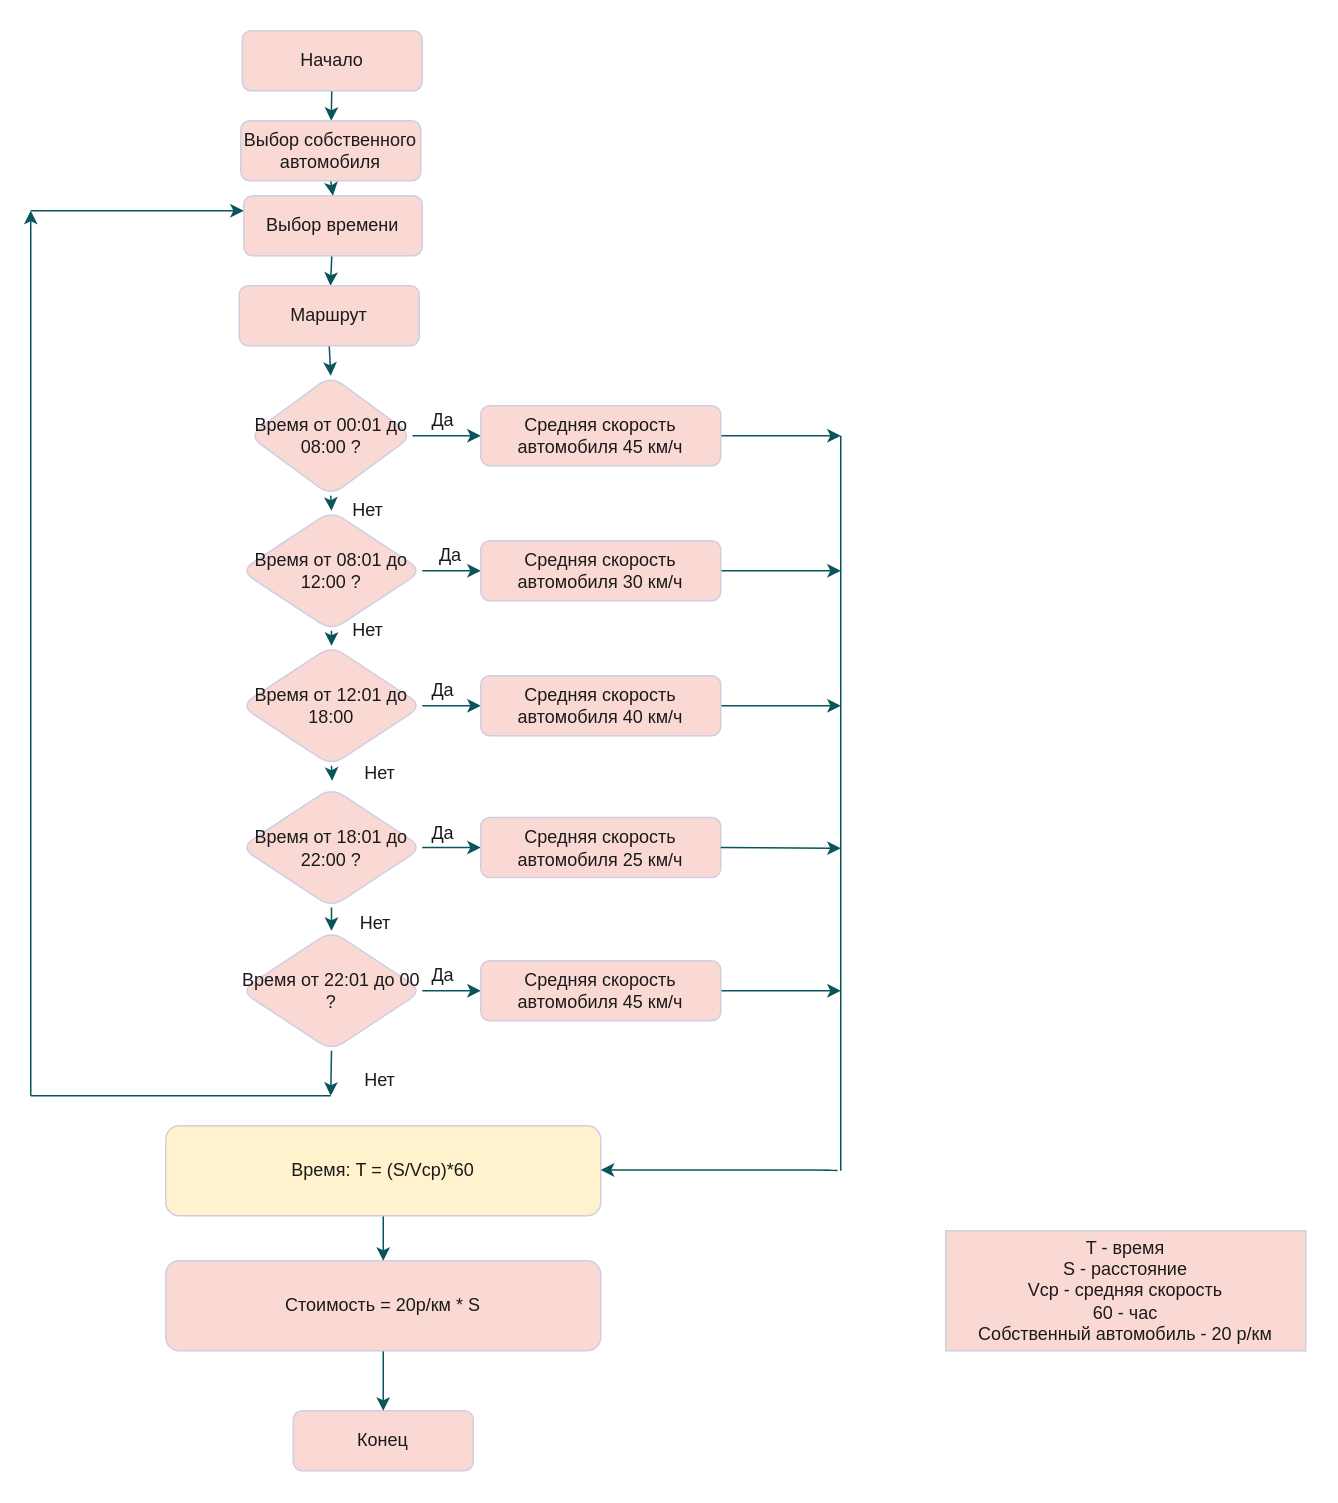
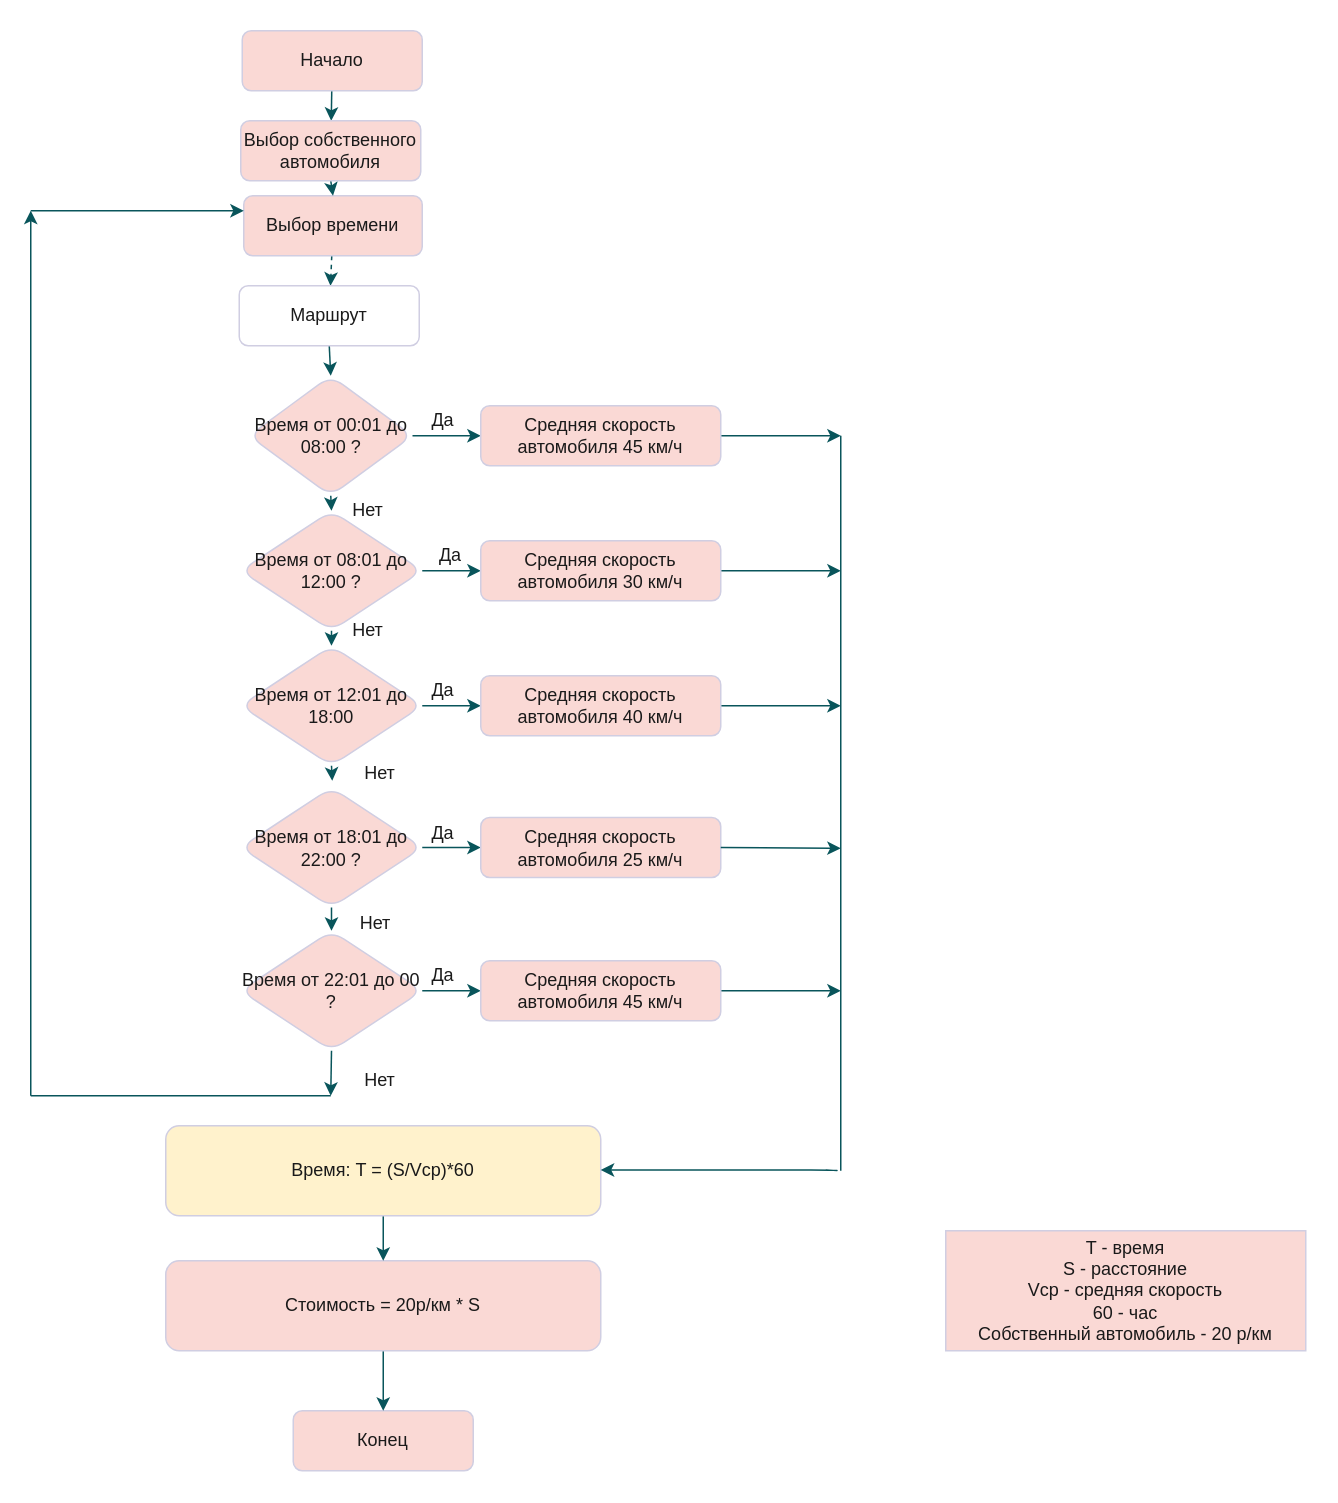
(331, 266) -> (331, 266)
(329, 316) -> (329, 316)
